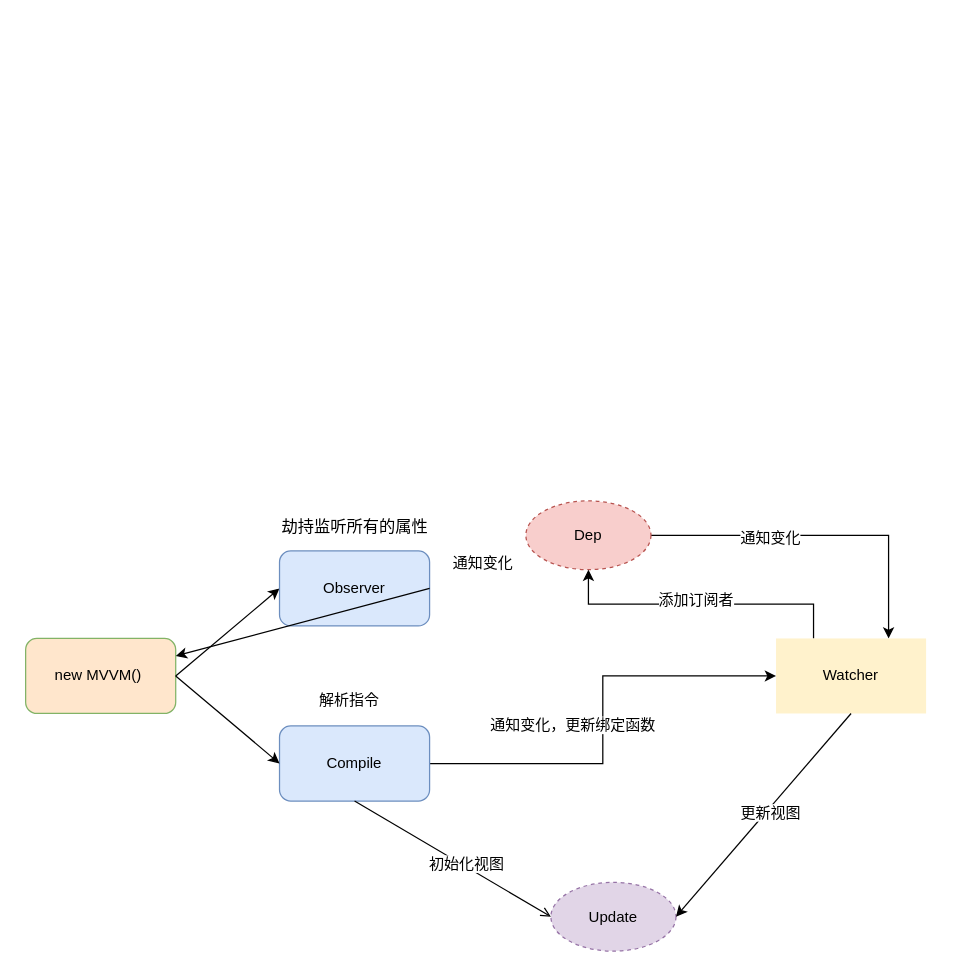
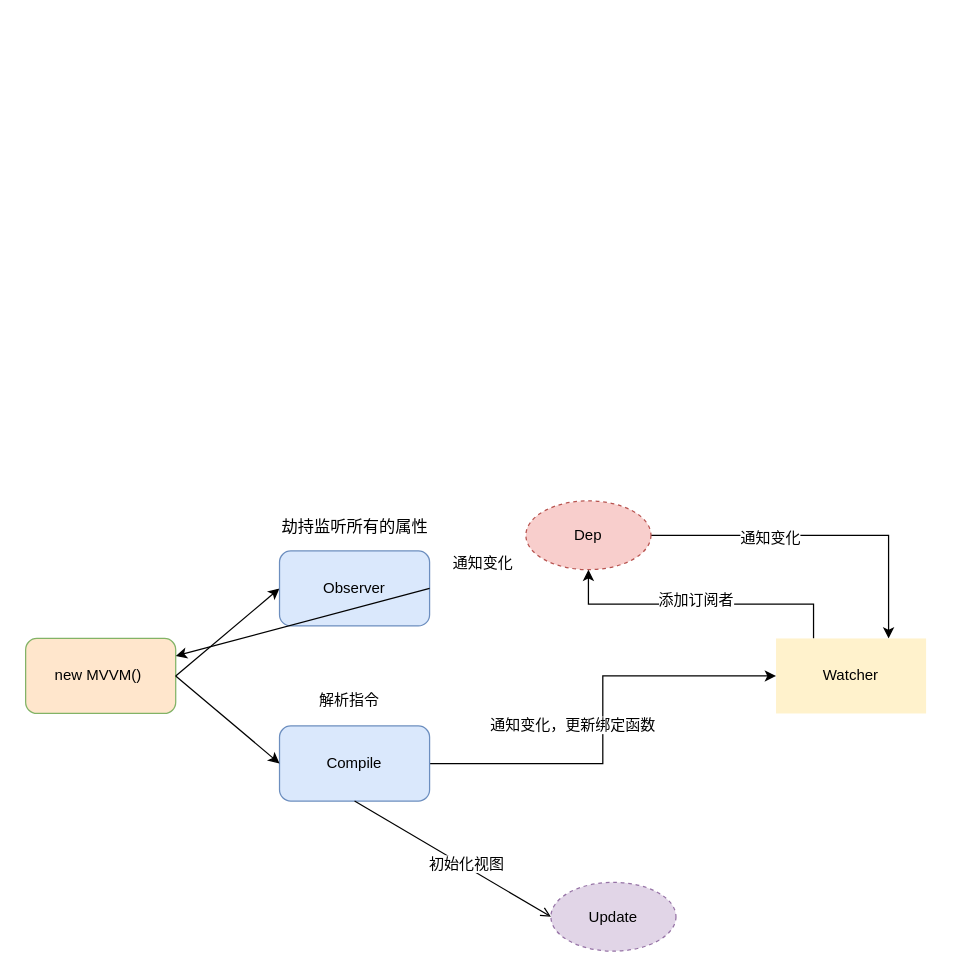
(766, 812) -> none
(776, 813) -> none
